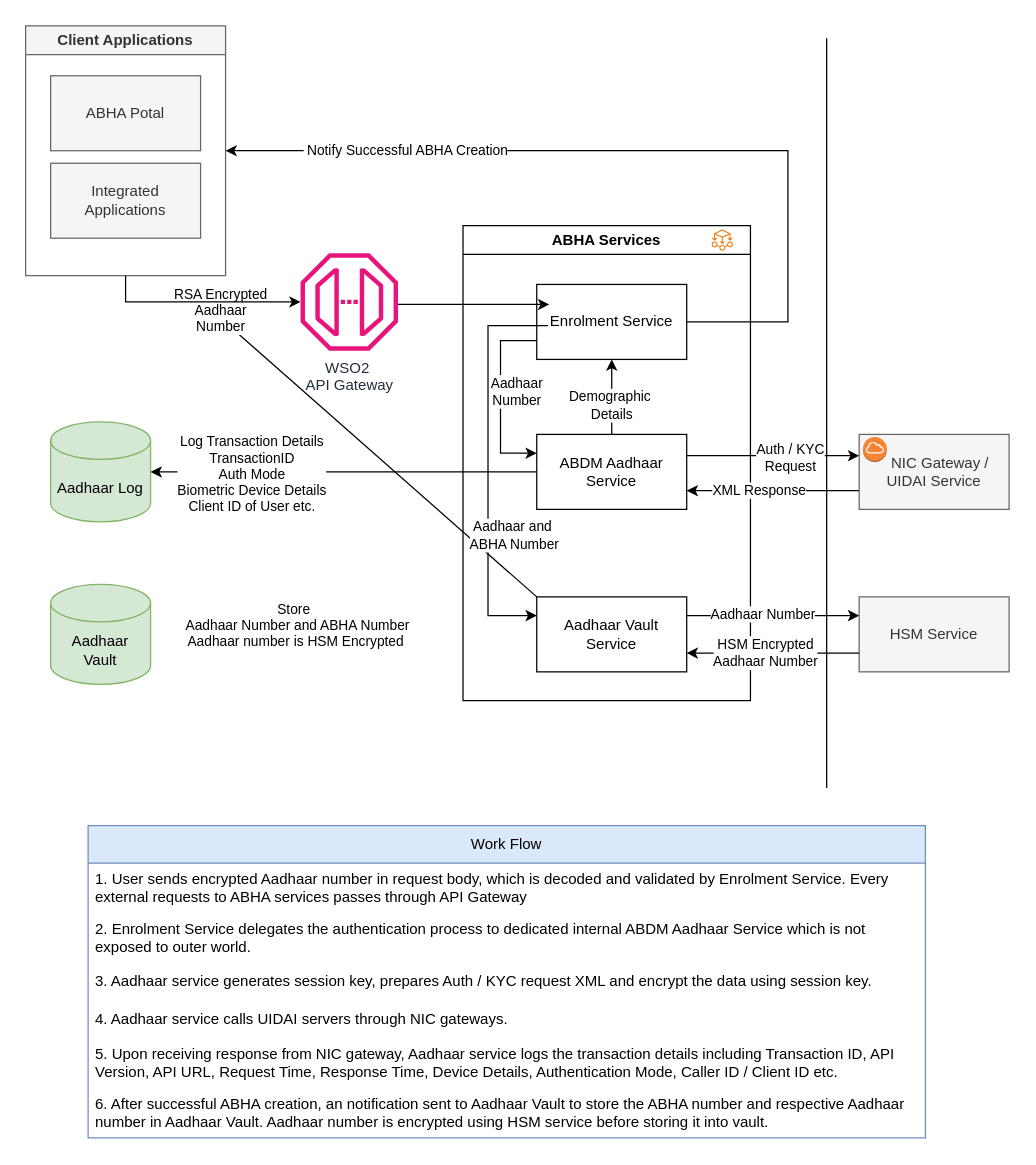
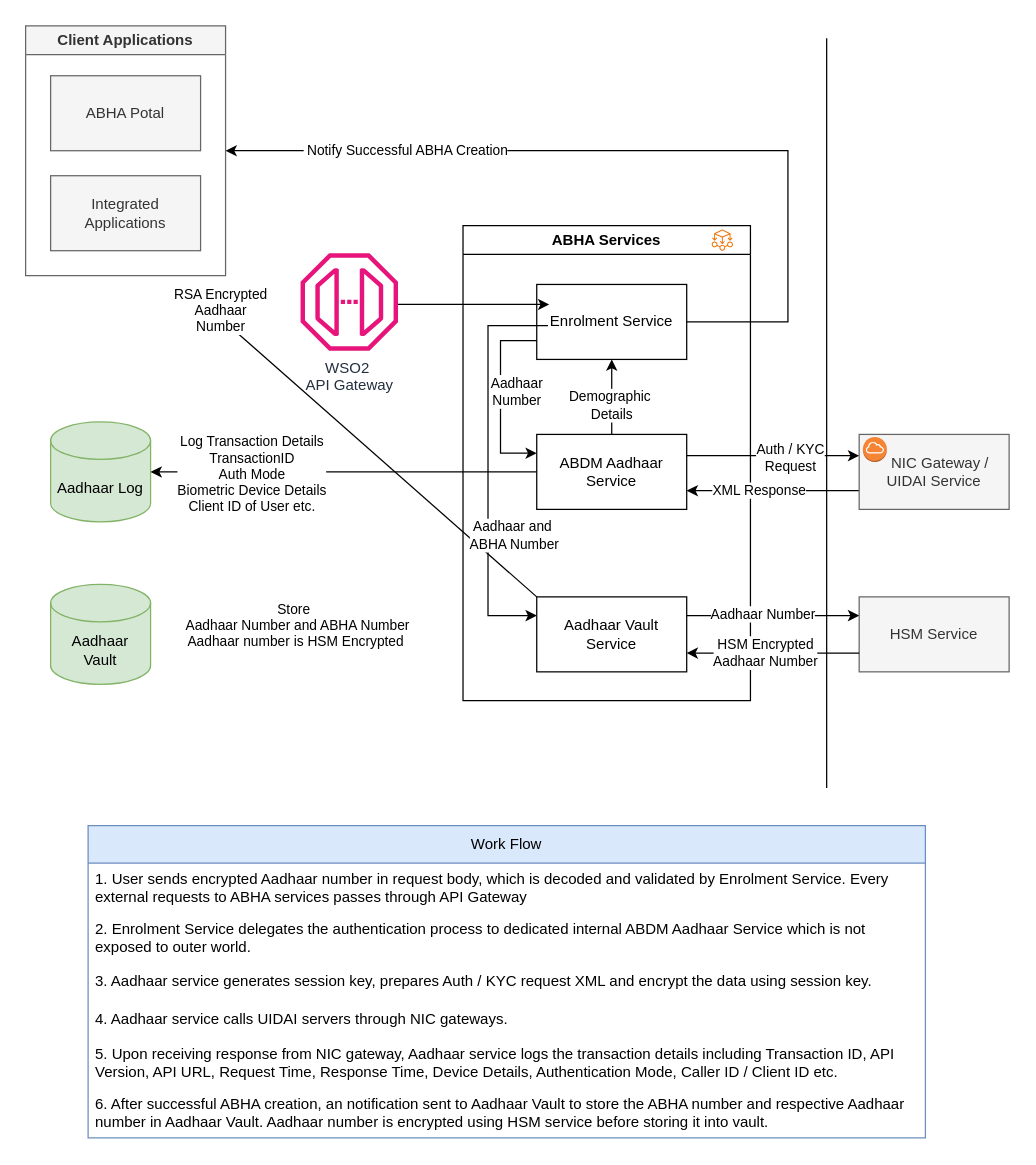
(126, 201) -> (126, 213)
(197, 302) -> none
